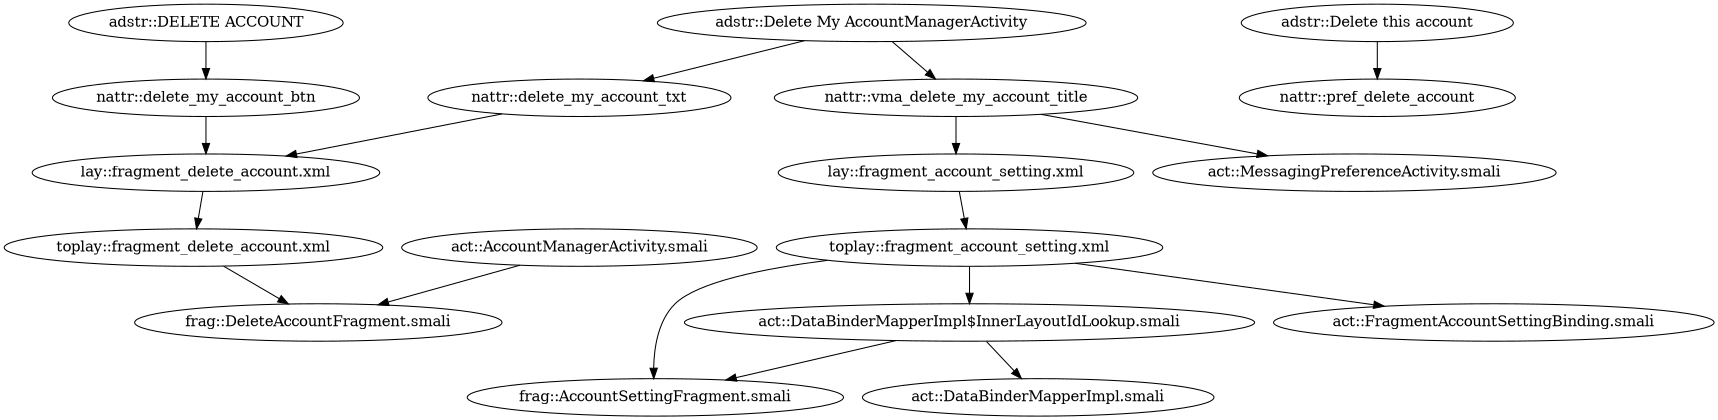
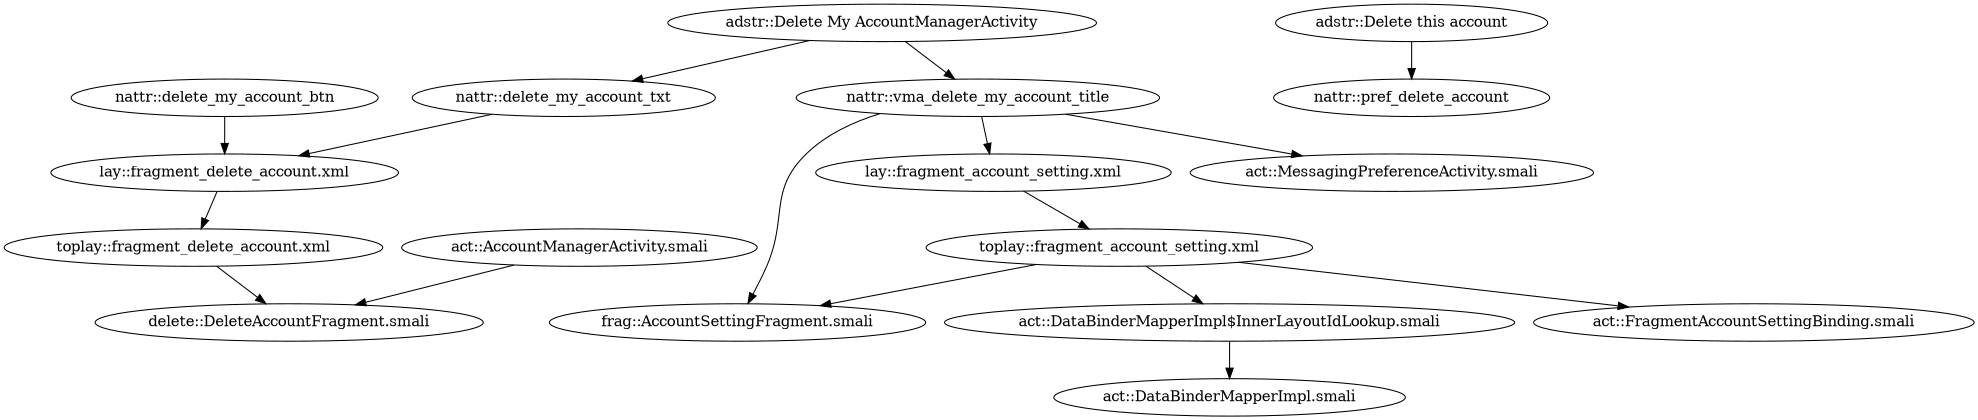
(206, 23) -> none
(318, 322) -> (289, 322)
(816, 359) -> (787, 181)
